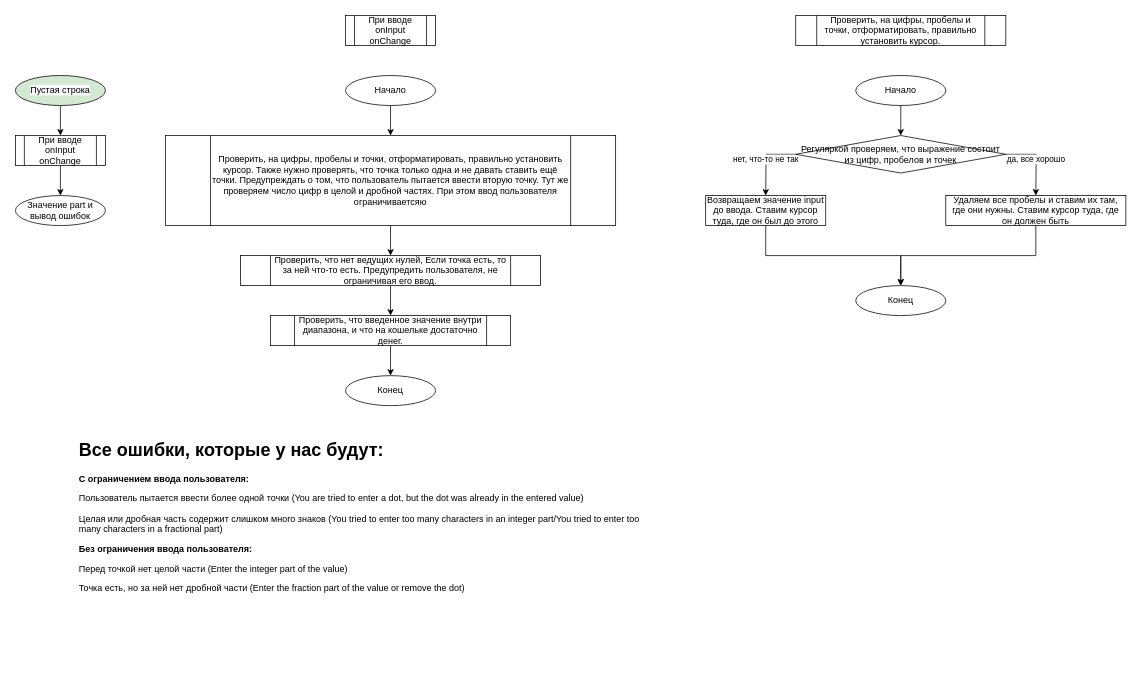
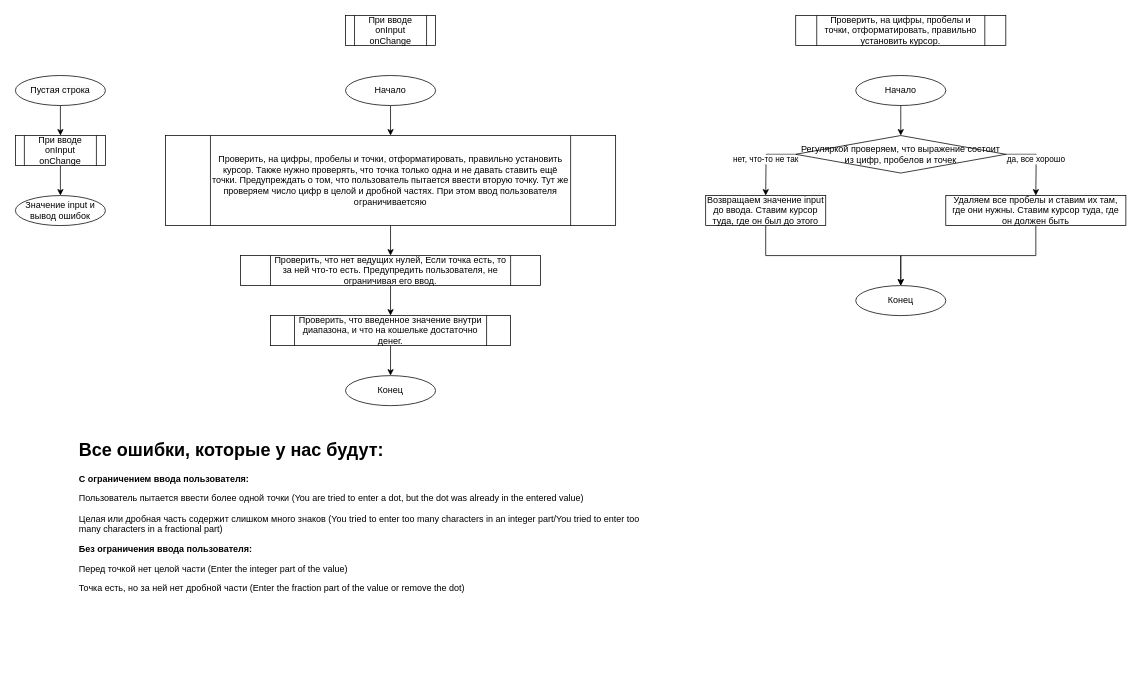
(60, 90) -> (60, 90)
(60, 210) -> (60, 210)
